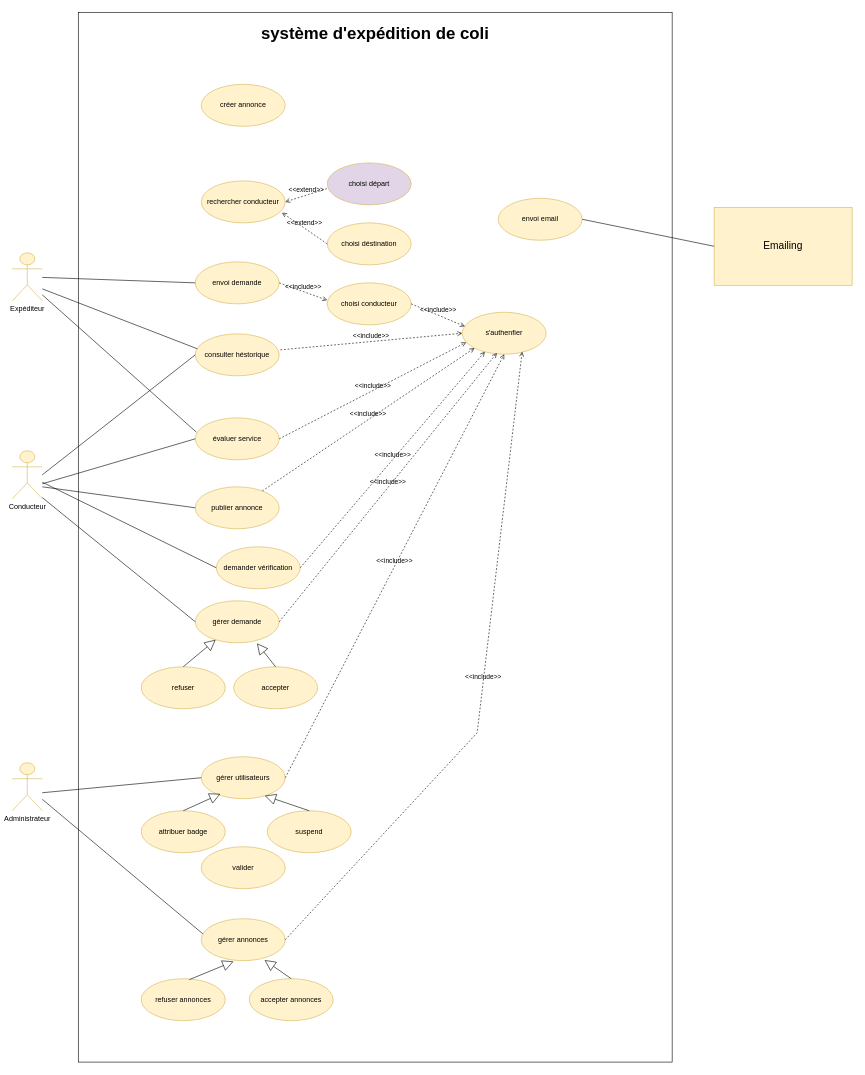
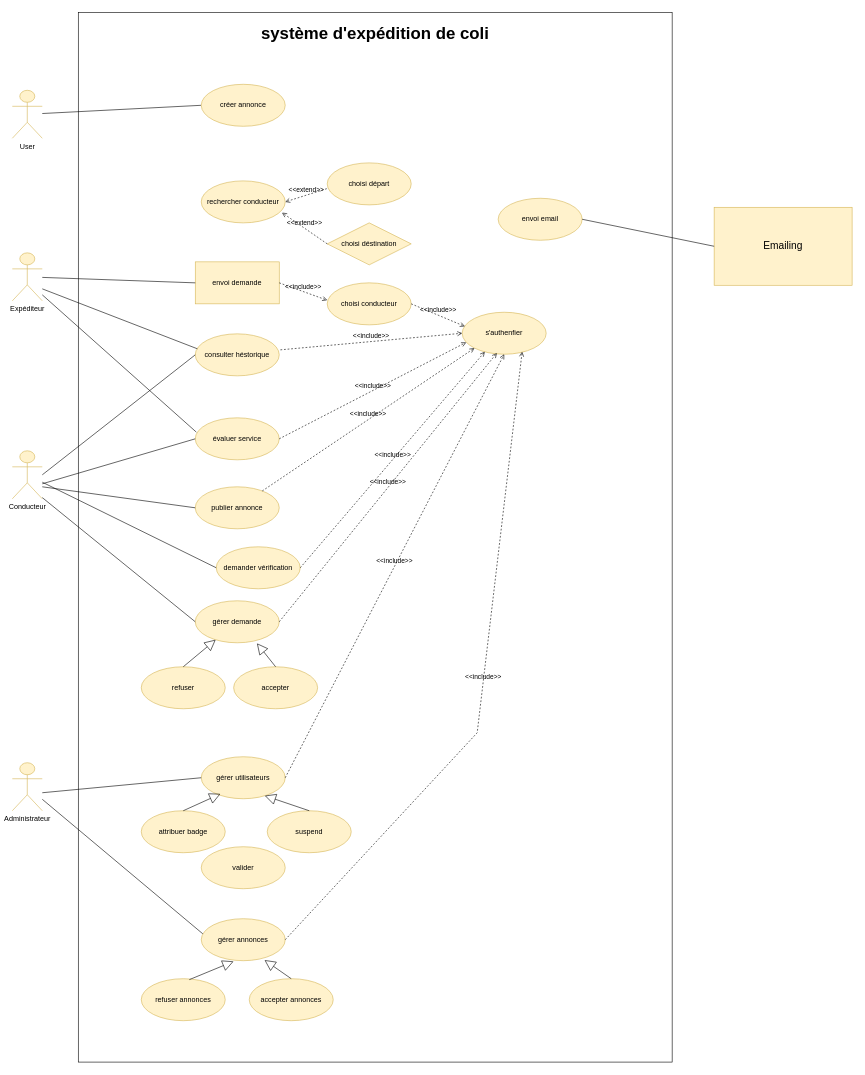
none -> (121, 109)
none -> (27, 114)
(369, 184) -> (369, 184)
(369, 244) -> (369, 244)
(237, 283) -> (237, 283)
